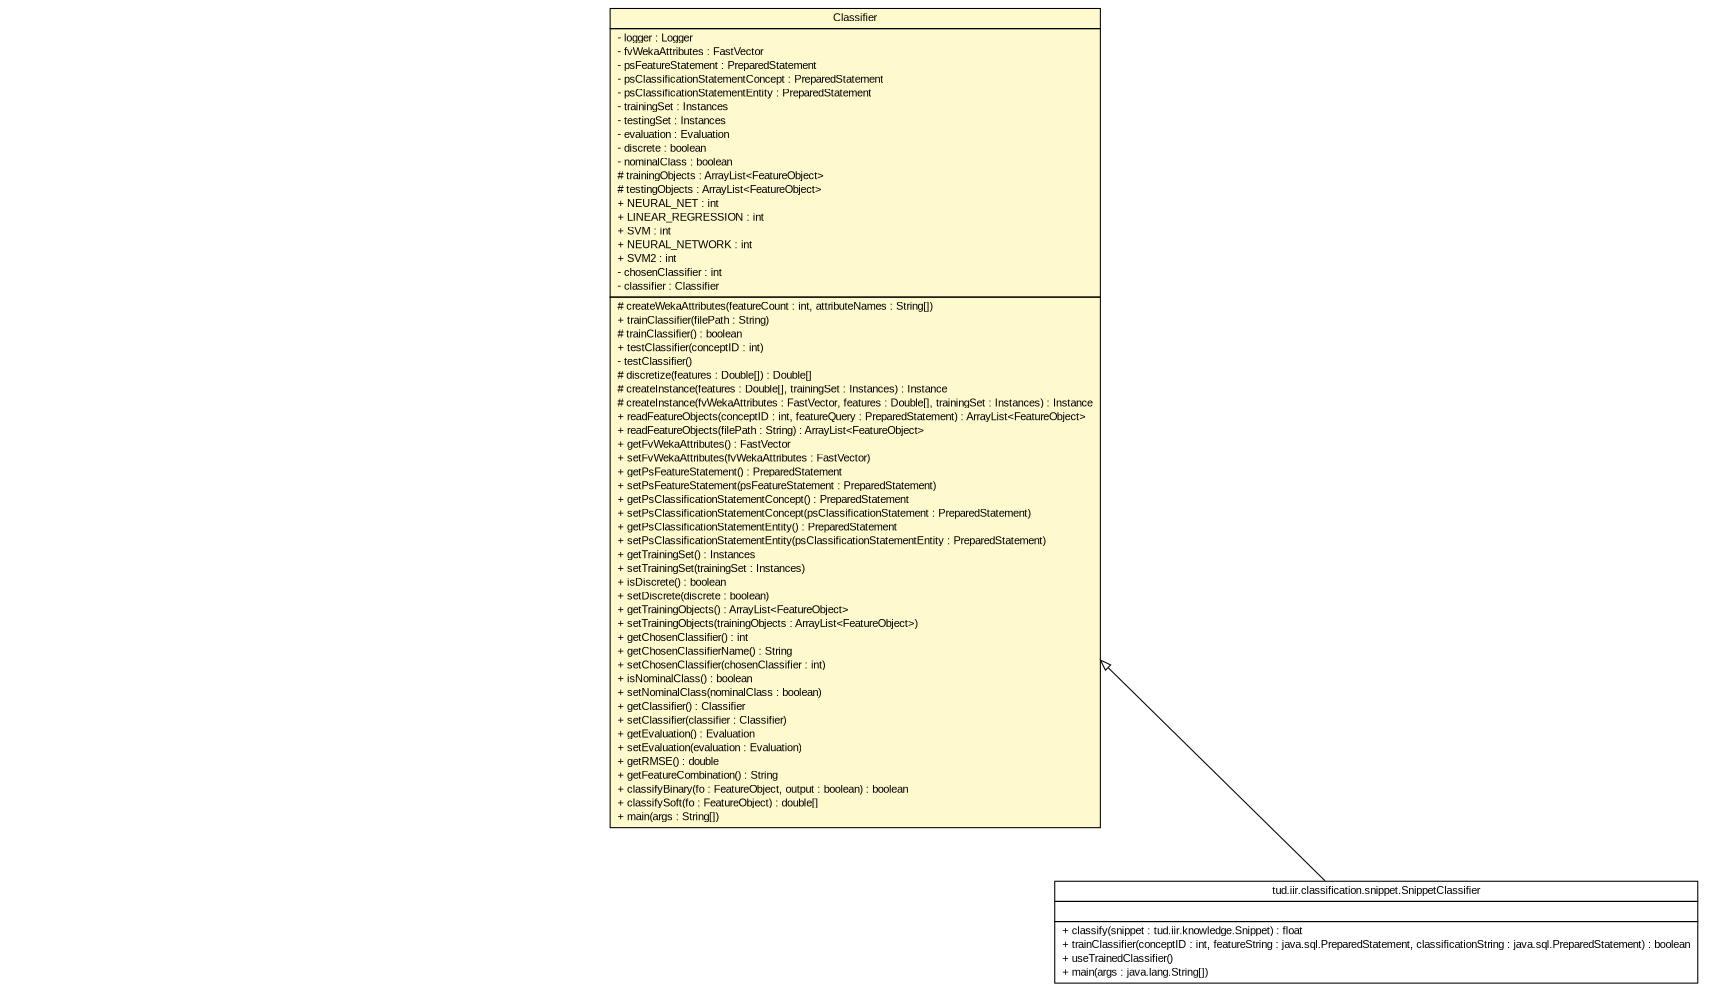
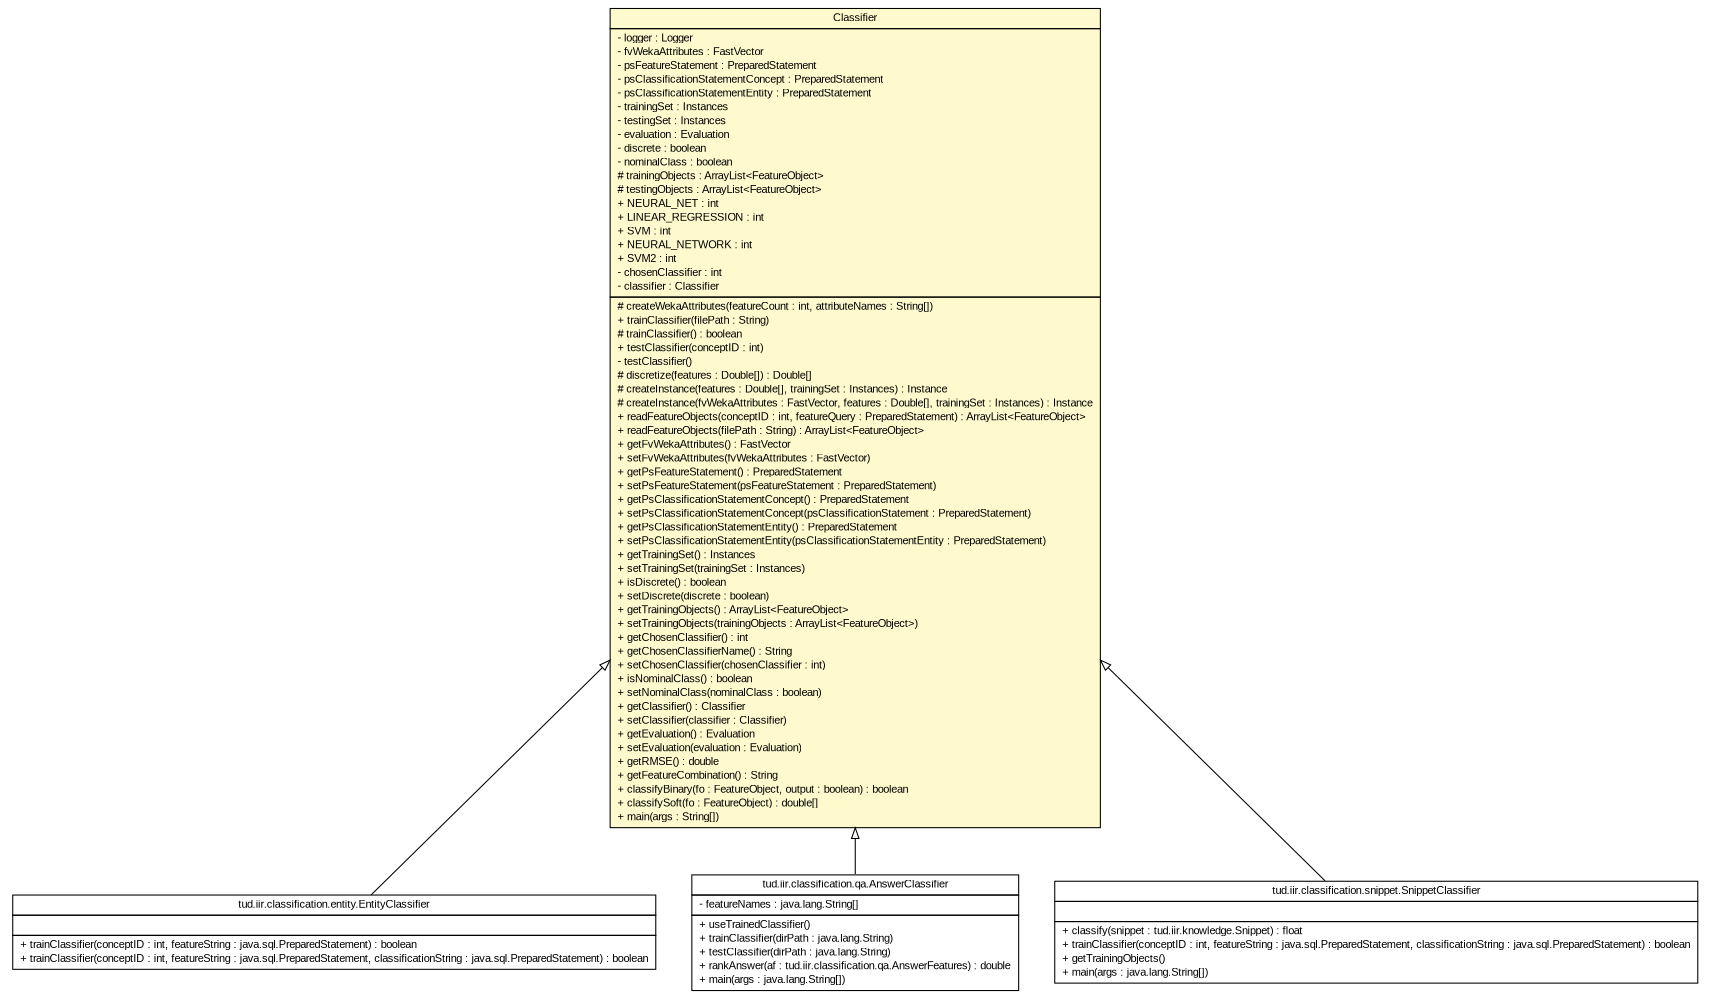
none -> (334, 932)
none -> (855, 932)
(1118, 959) -> (1114, 959)
